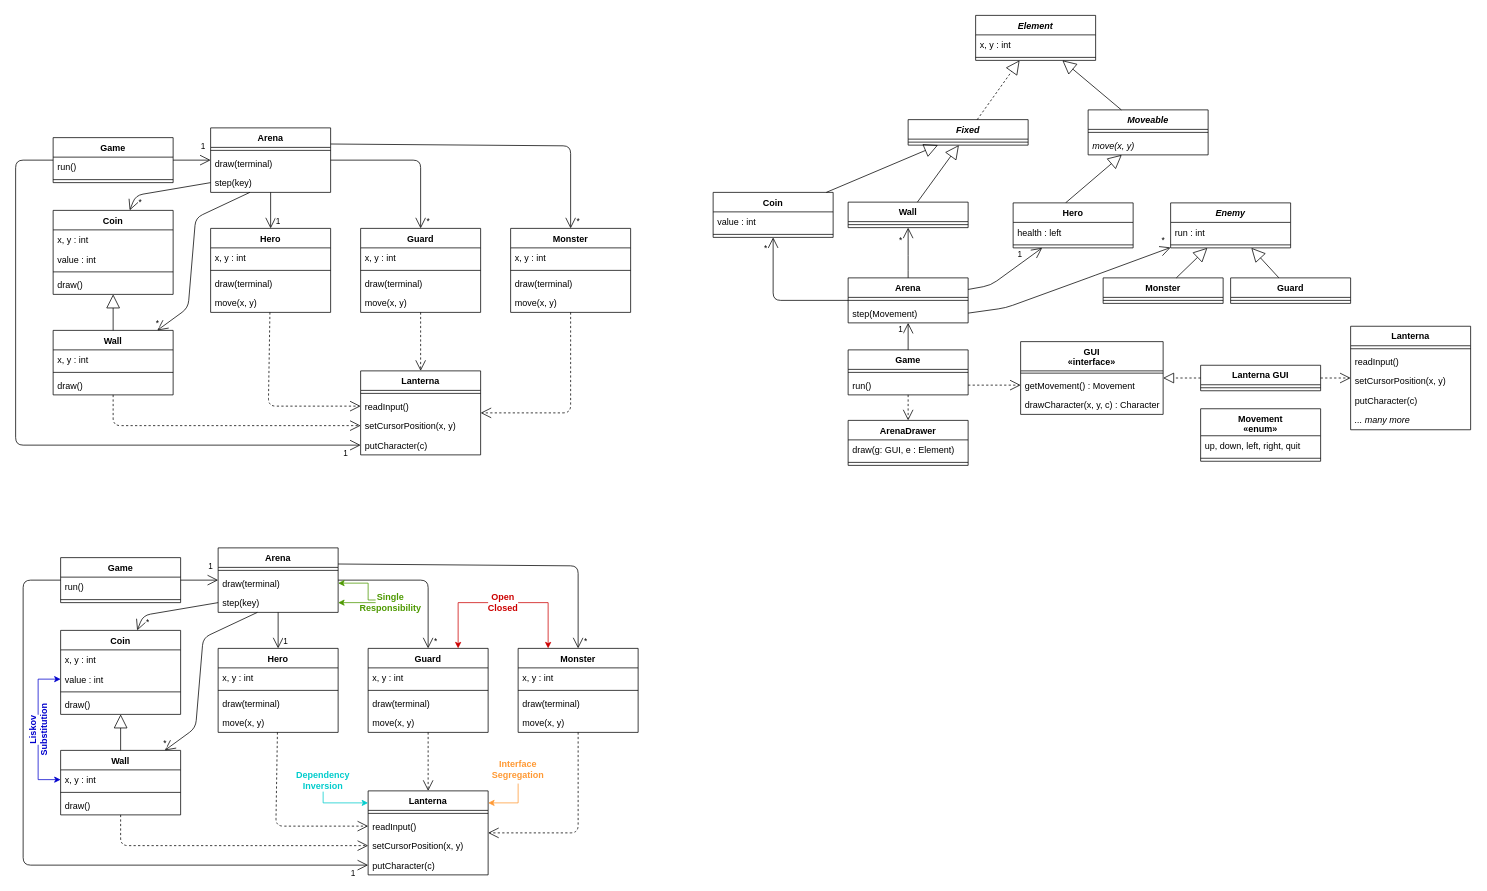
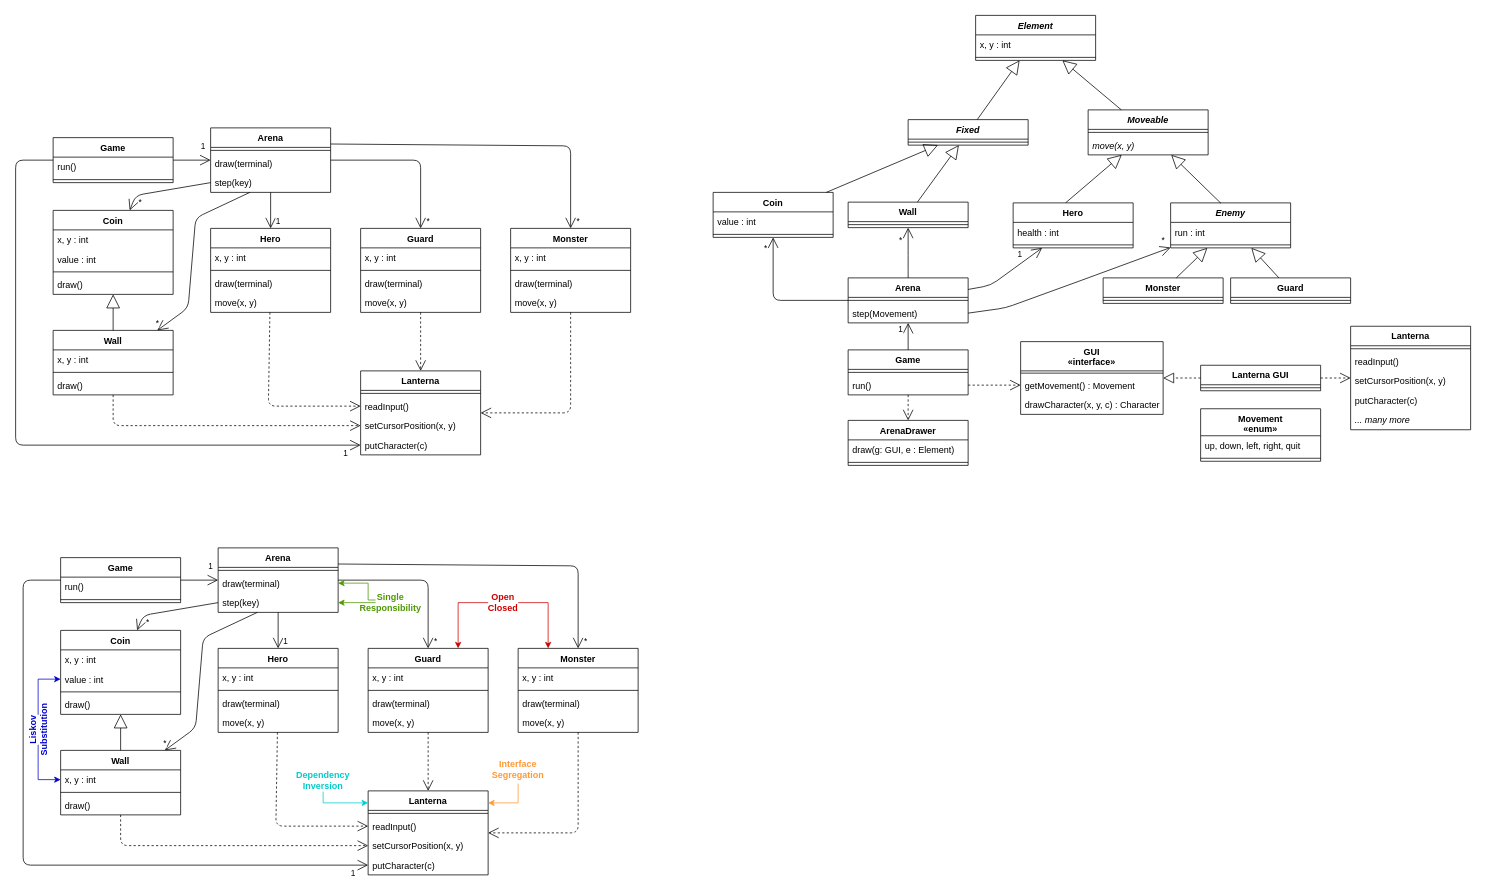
(994, 95) -> (994, 95)
none -> (1201, 184)
(1044, 233) -> (1041, 233)
